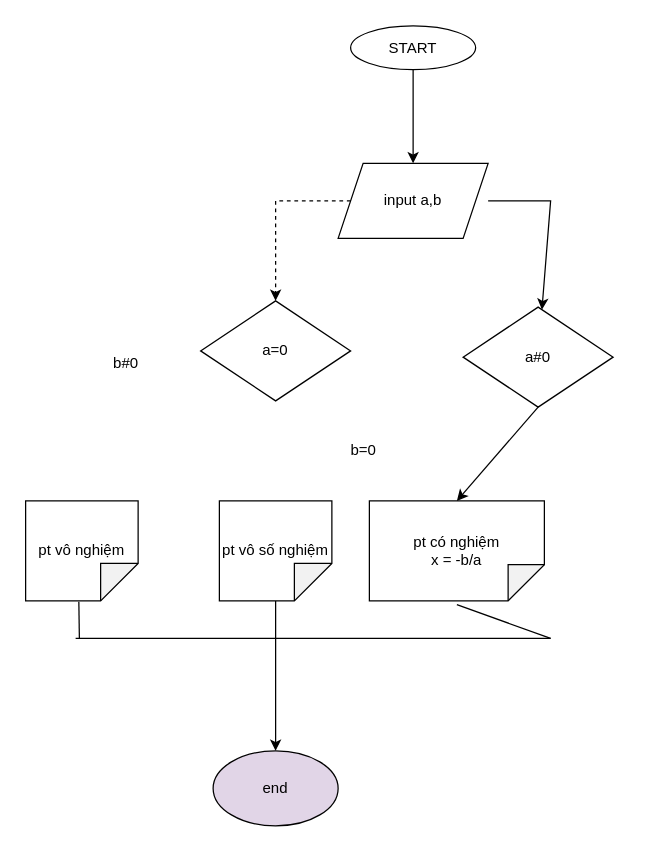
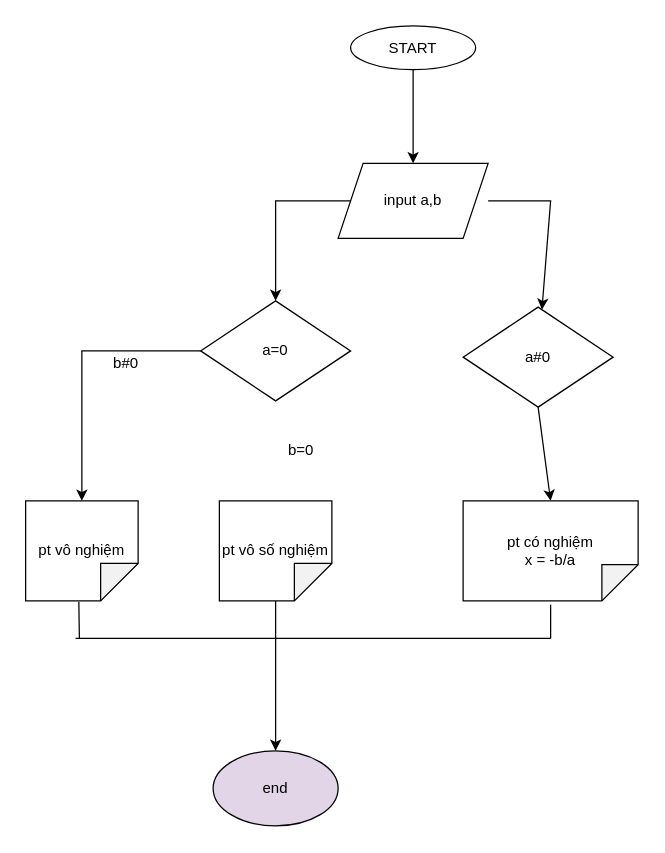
(276, 210) -> (276, 210)
none -> (82, 363)
(363, 451) -> (301, 451)
(457, 551) -> (551, 551)
